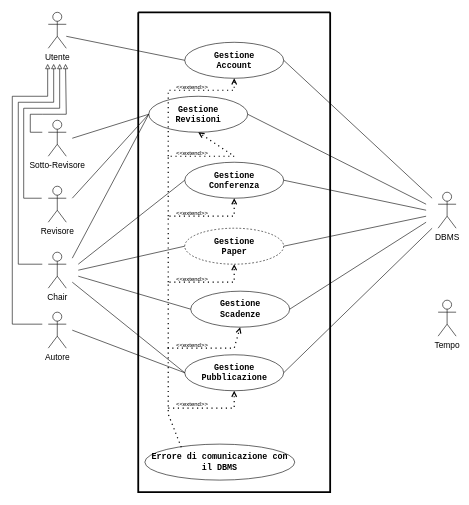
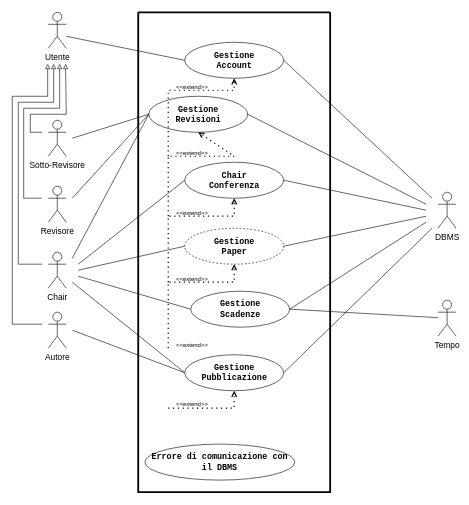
(235, 180) -> (235, 180)
none -> (365, 314)
(168, 354) -> none
